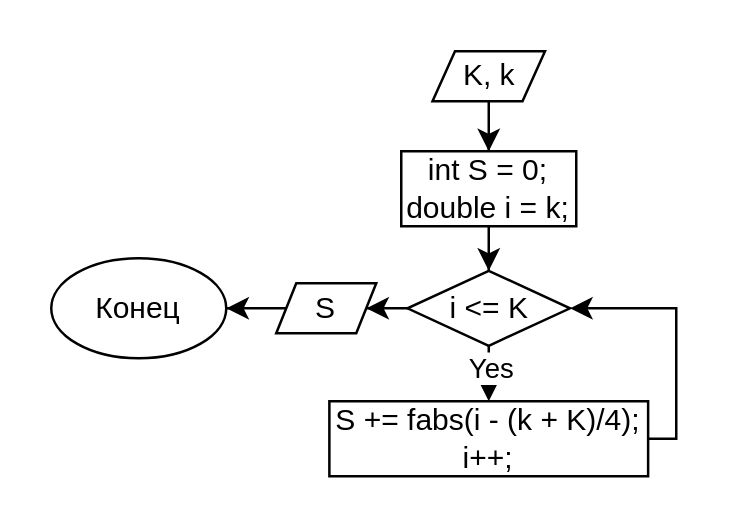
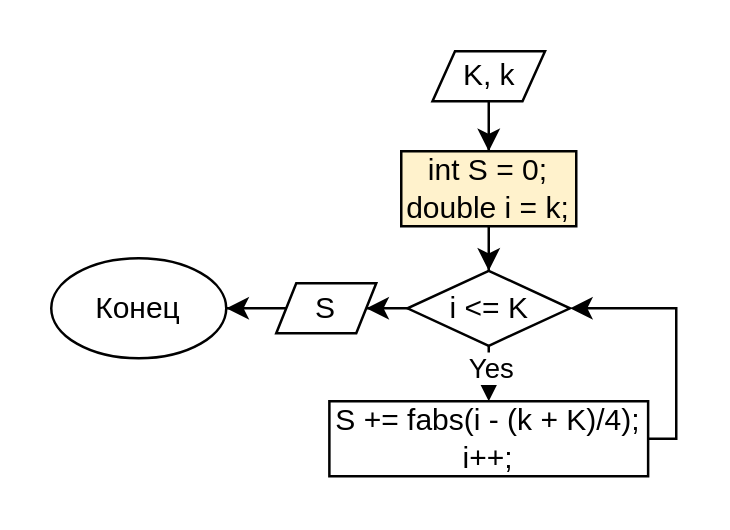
(489, 189) -> (489, 189)
